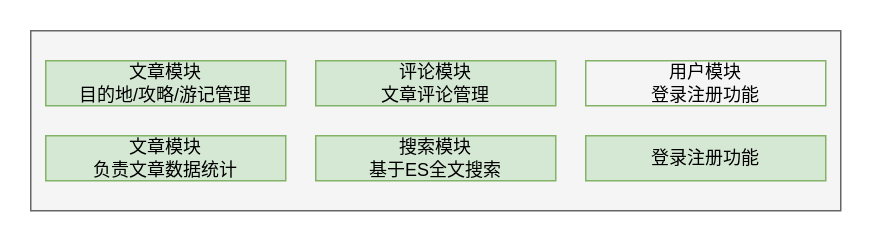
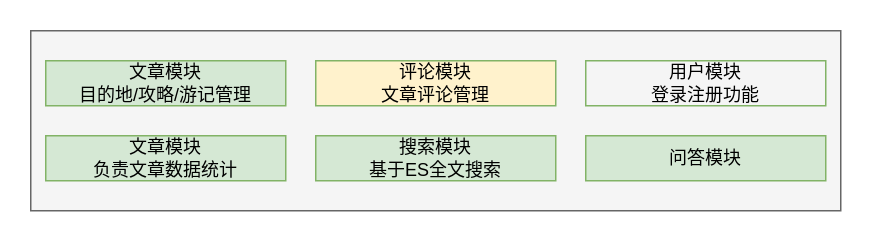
(436, 83) -> (436, 83)
(706, 158) -> (706, 158)
